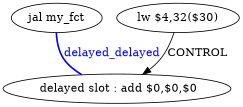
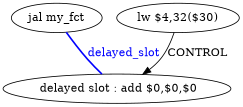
(112, 53) -> (124, 53)
